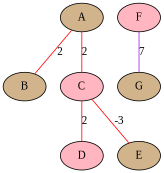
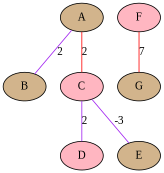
(53, 52) -> (53, 52)
(139, 52) -> (139, 52)
(82, 121) -> (82, 121)
(110, 121) -> (110, 121)
